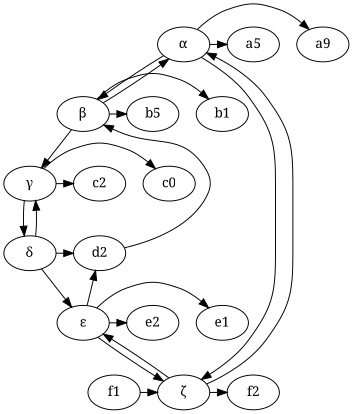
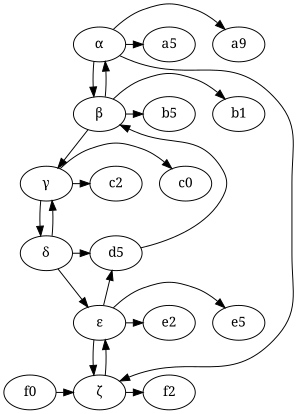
(293, 223) -> none
(100, 253) -> (116, 253)
(222, 323) -> (239, 323)
(114, 392) -> (30, 392)
